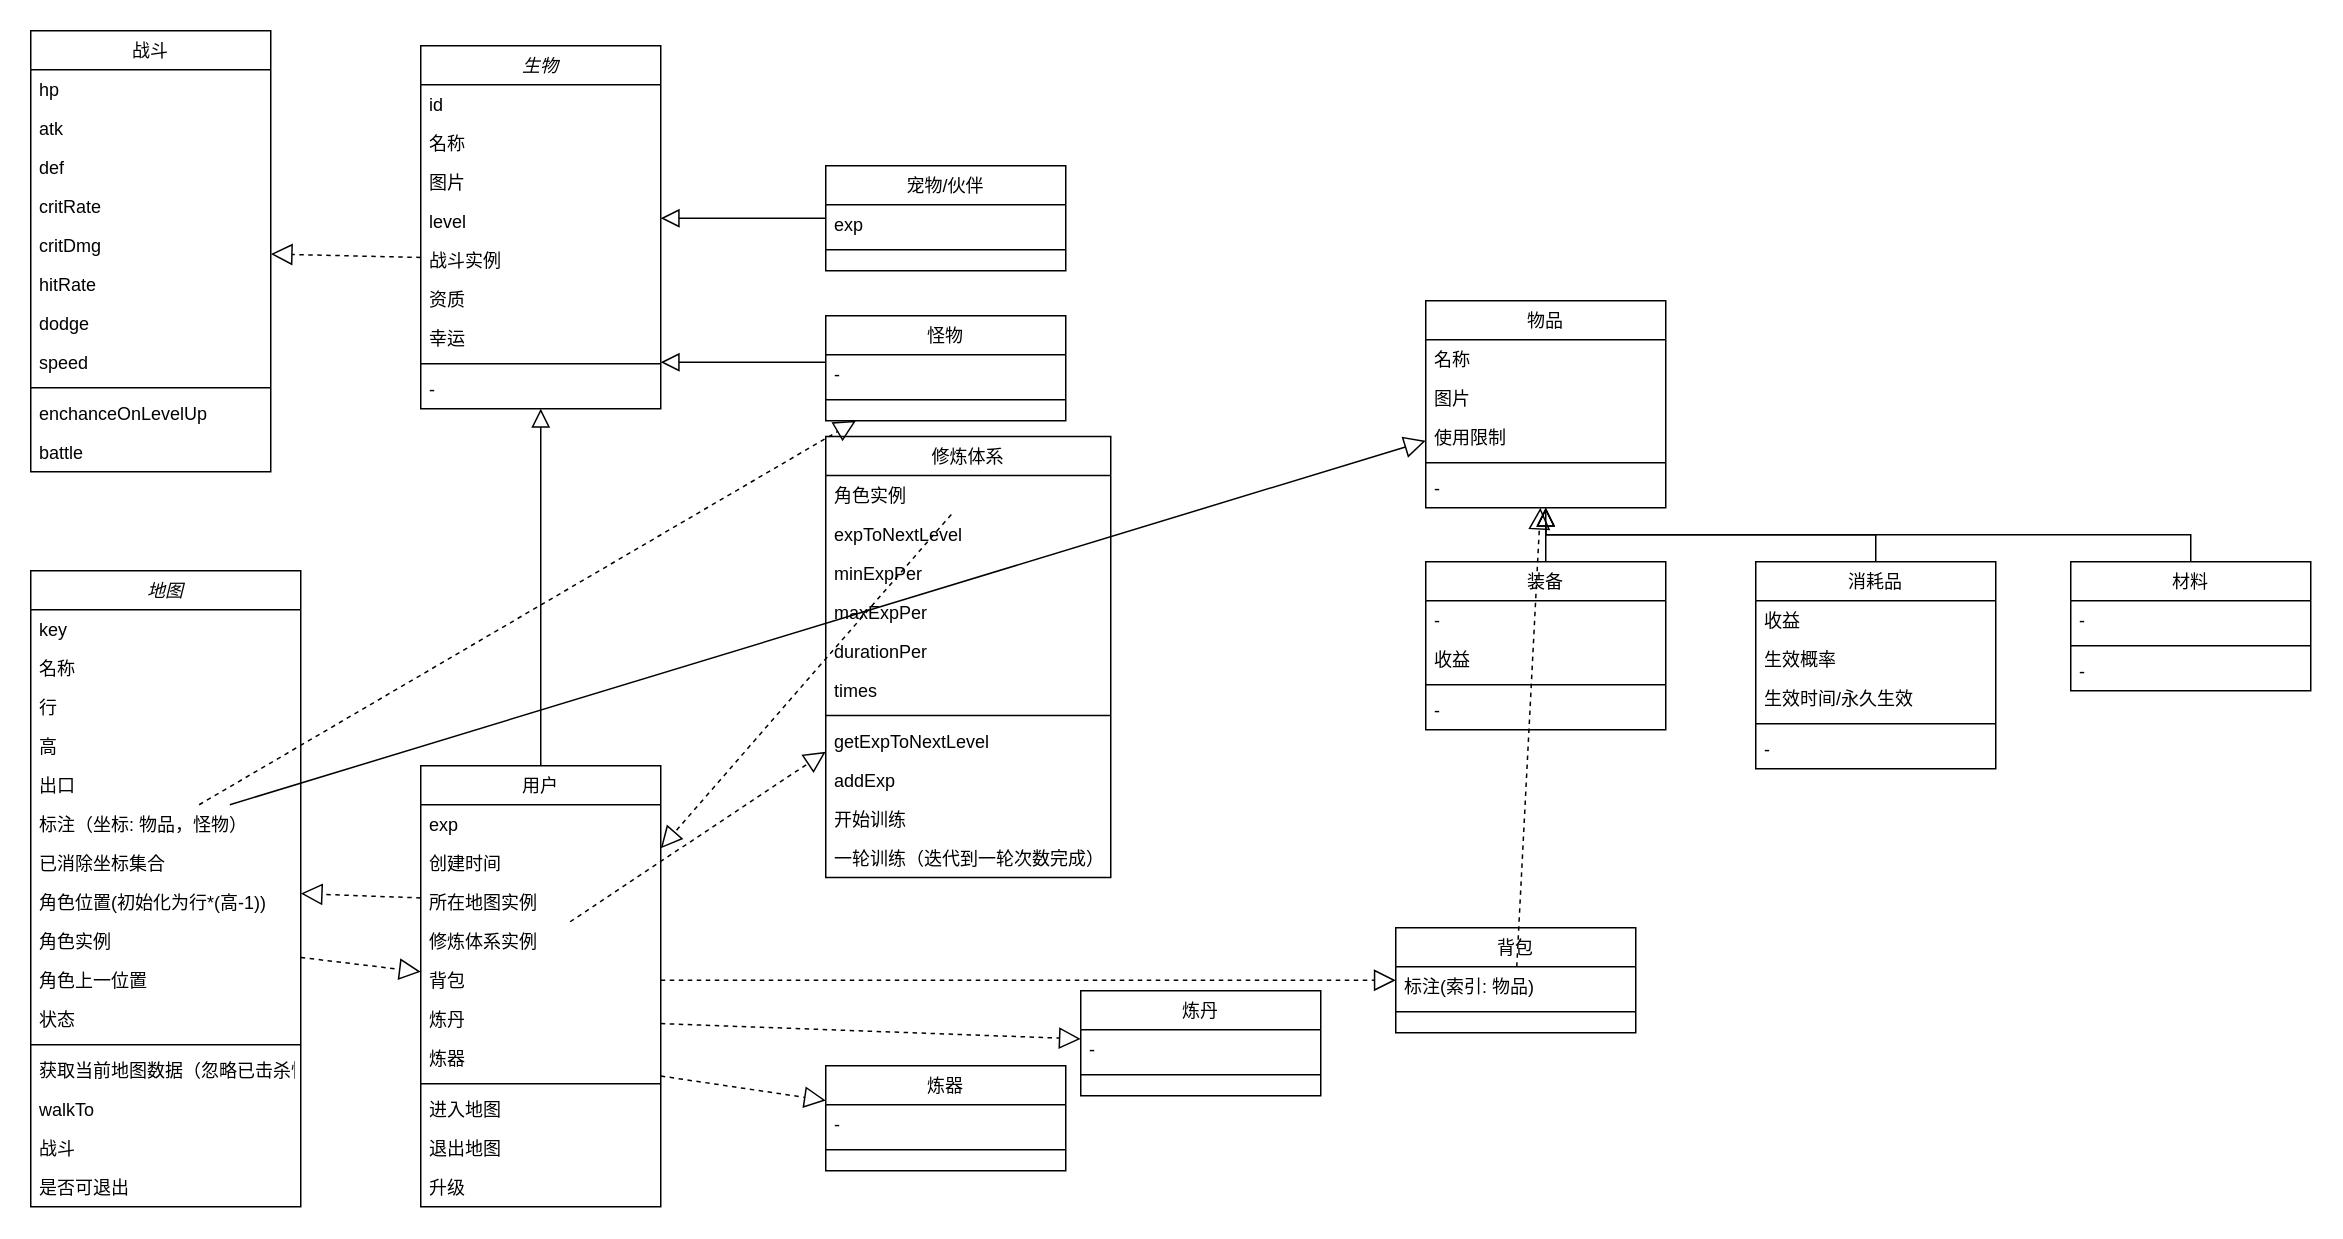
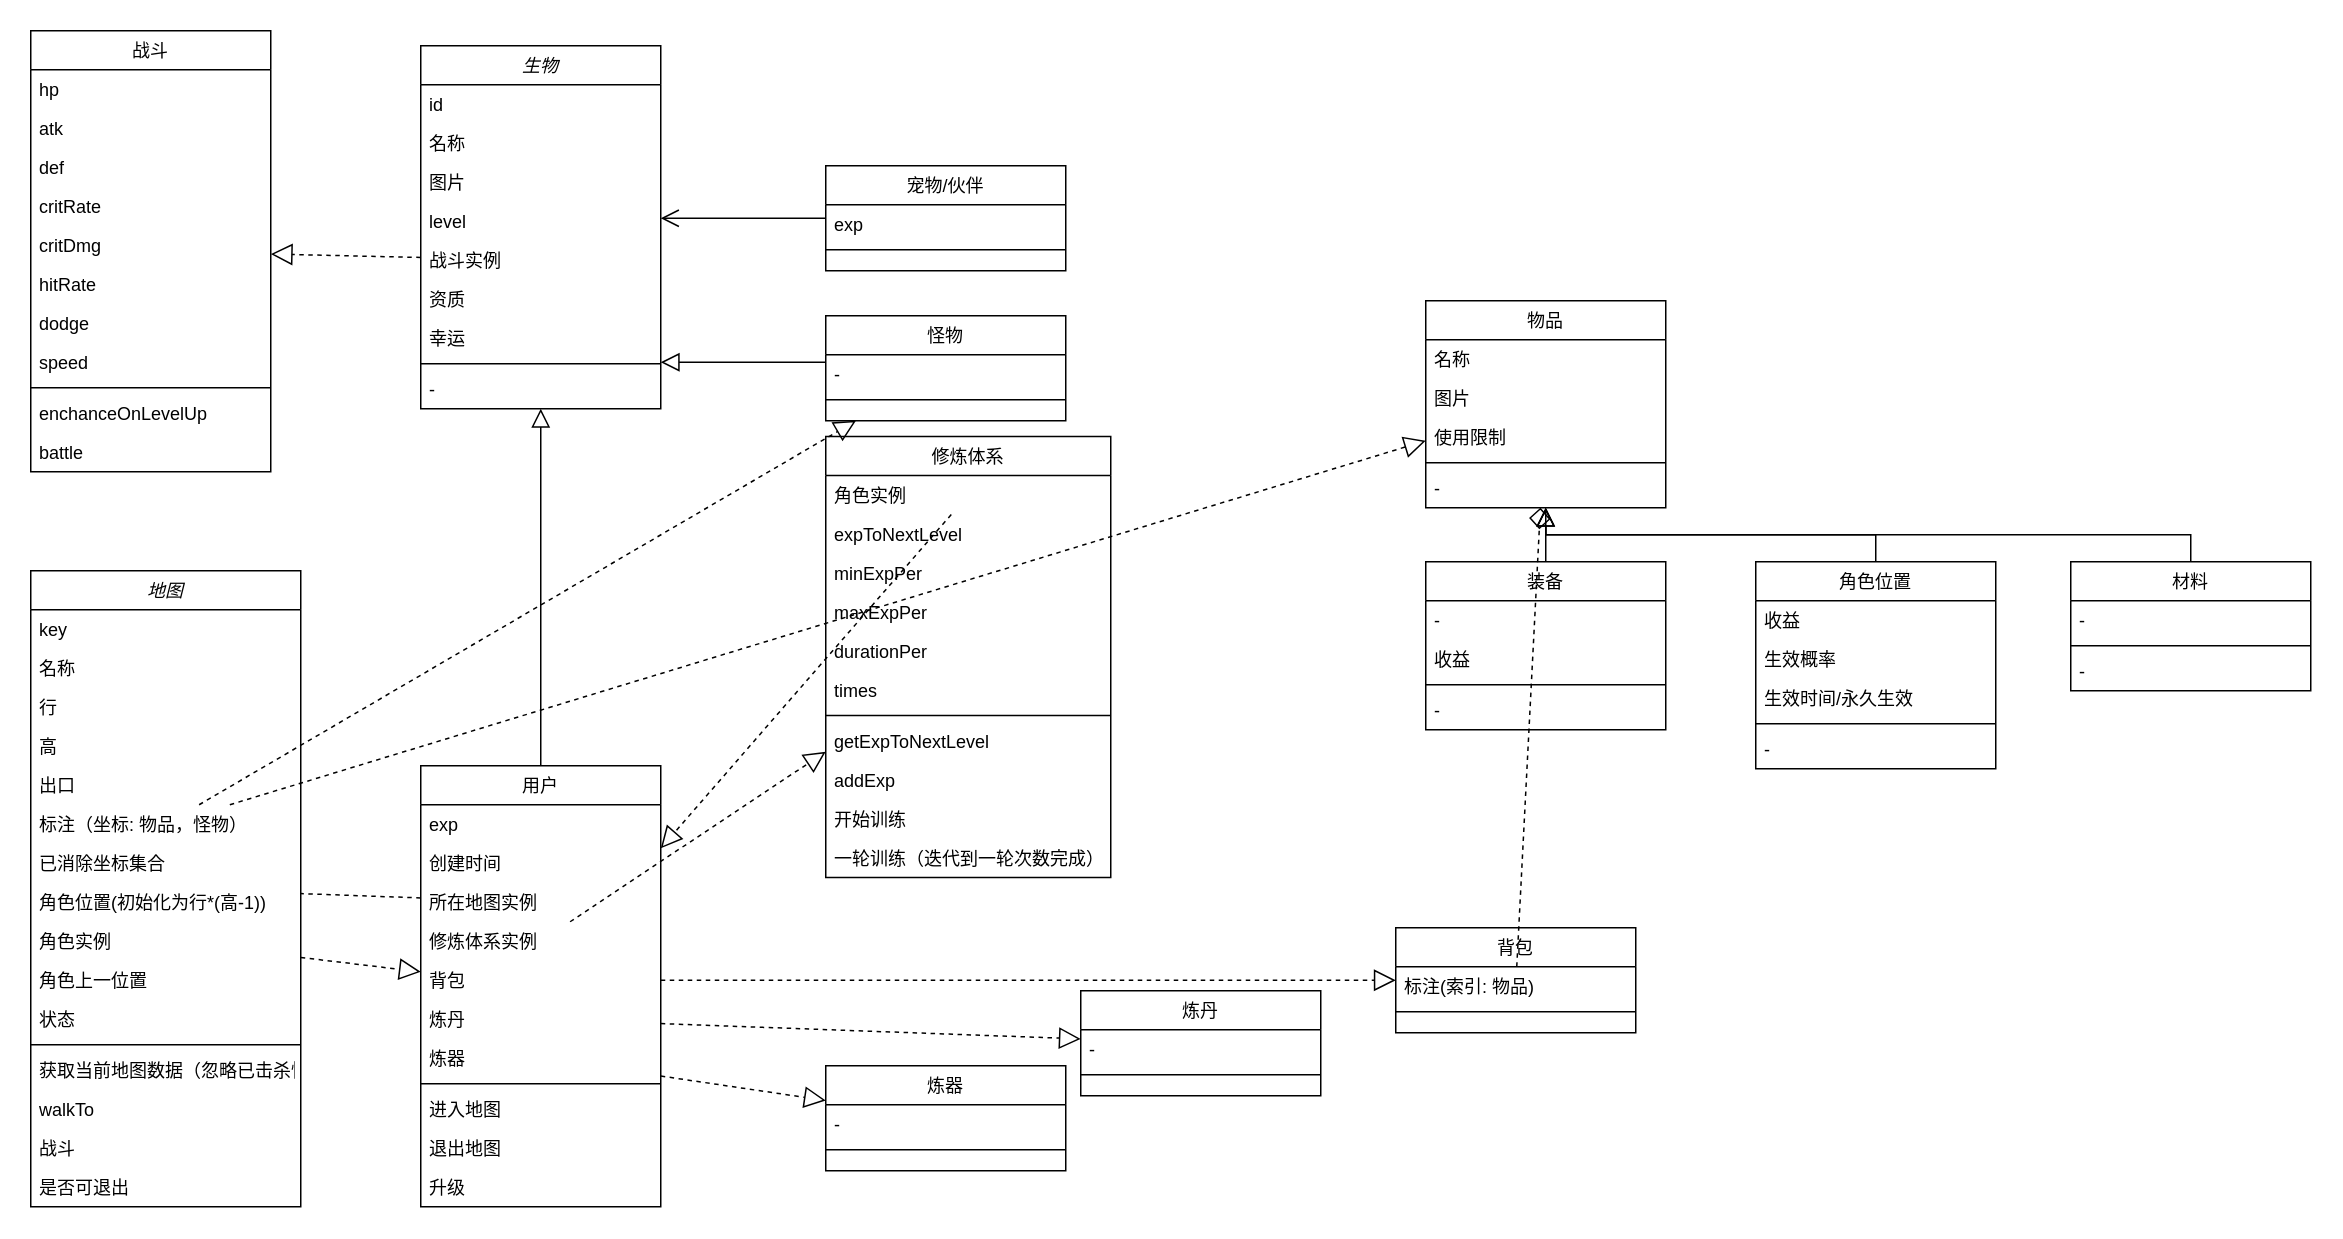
(680, 218) -> (673, 218)
(1539, 530) -> (1539, 530)
(1875, 582) -> (1875, 582)
(547, 708) -> (547, 708)
(323, 894) -> (313, 894)
